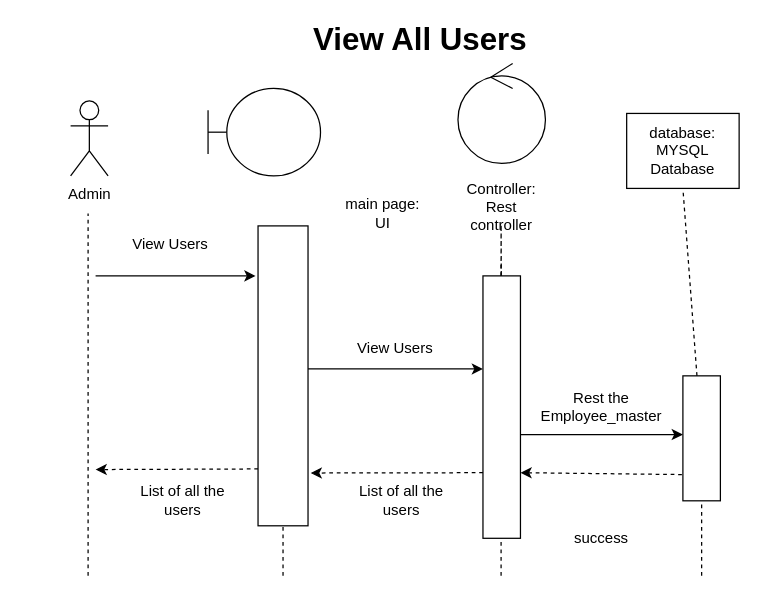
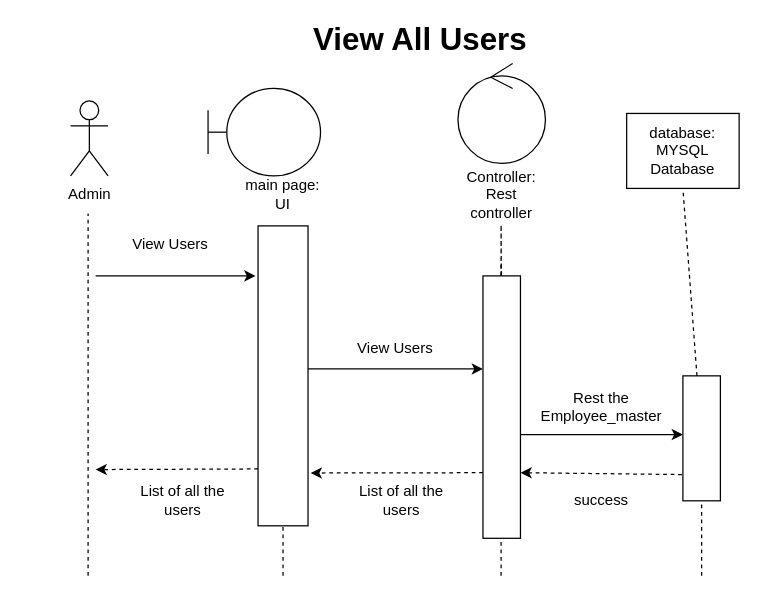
(502, 207) -> (502, 194)
(383, 213) -> (283, 194)
(602, 538) -> (602, 501)
